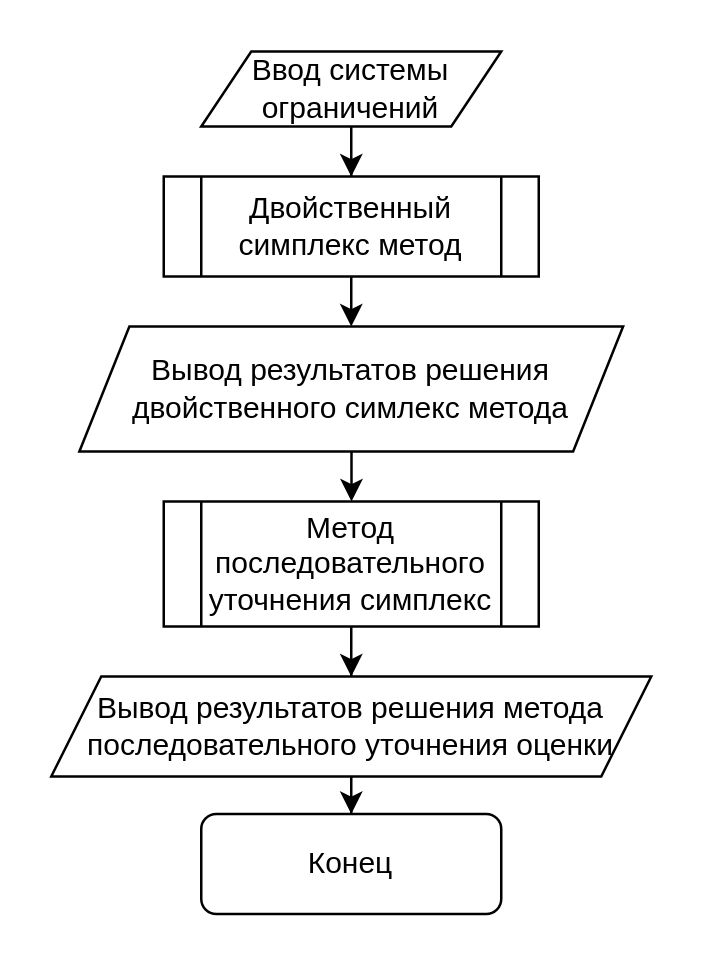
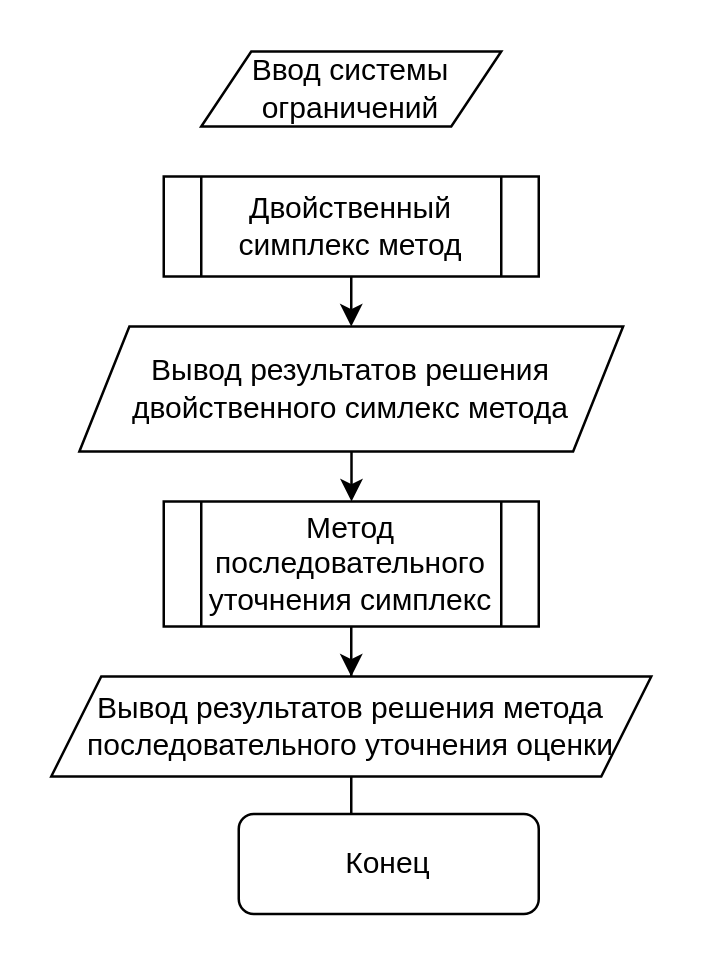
(351, 159) -> none
(351, 864) -> (389, 864)
